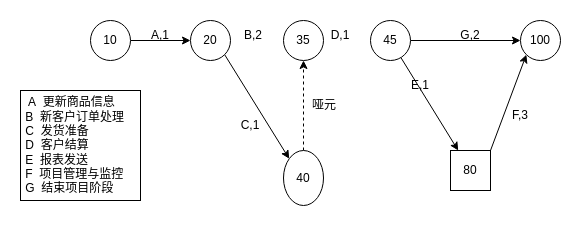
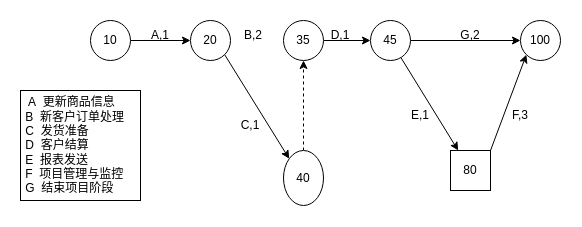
none -> (344, 41)
(421, 86) -> (421, 116)
(325, 106) -> none
